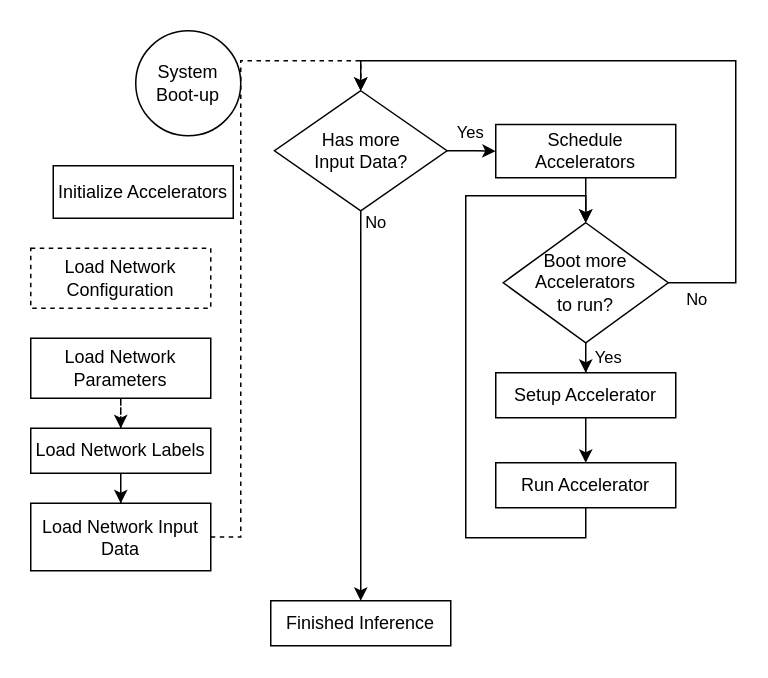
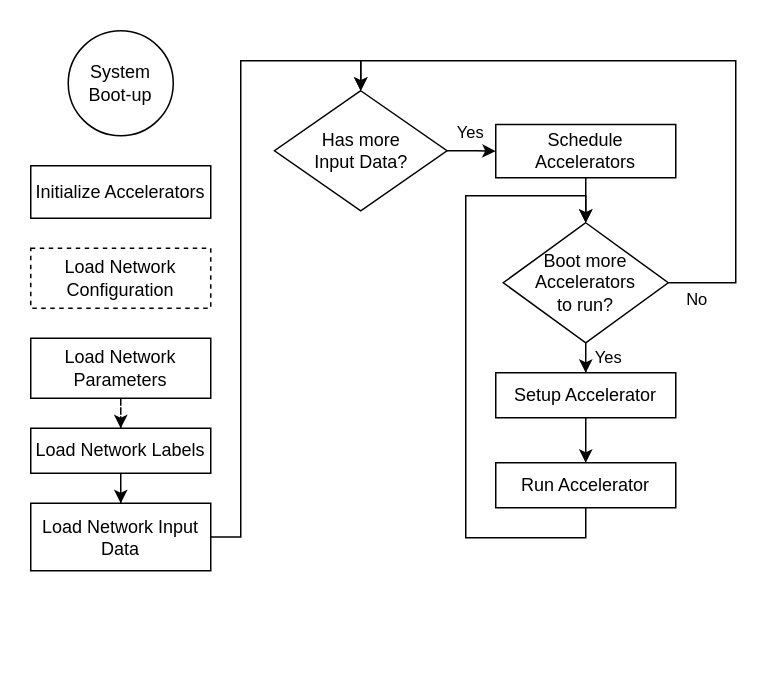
(188, 83) -> (121, 83)
(143, 192) -> (121, 192)
(241, 327) -> (241, 327)
(361, 401) -> none
(361, 623) -> none
